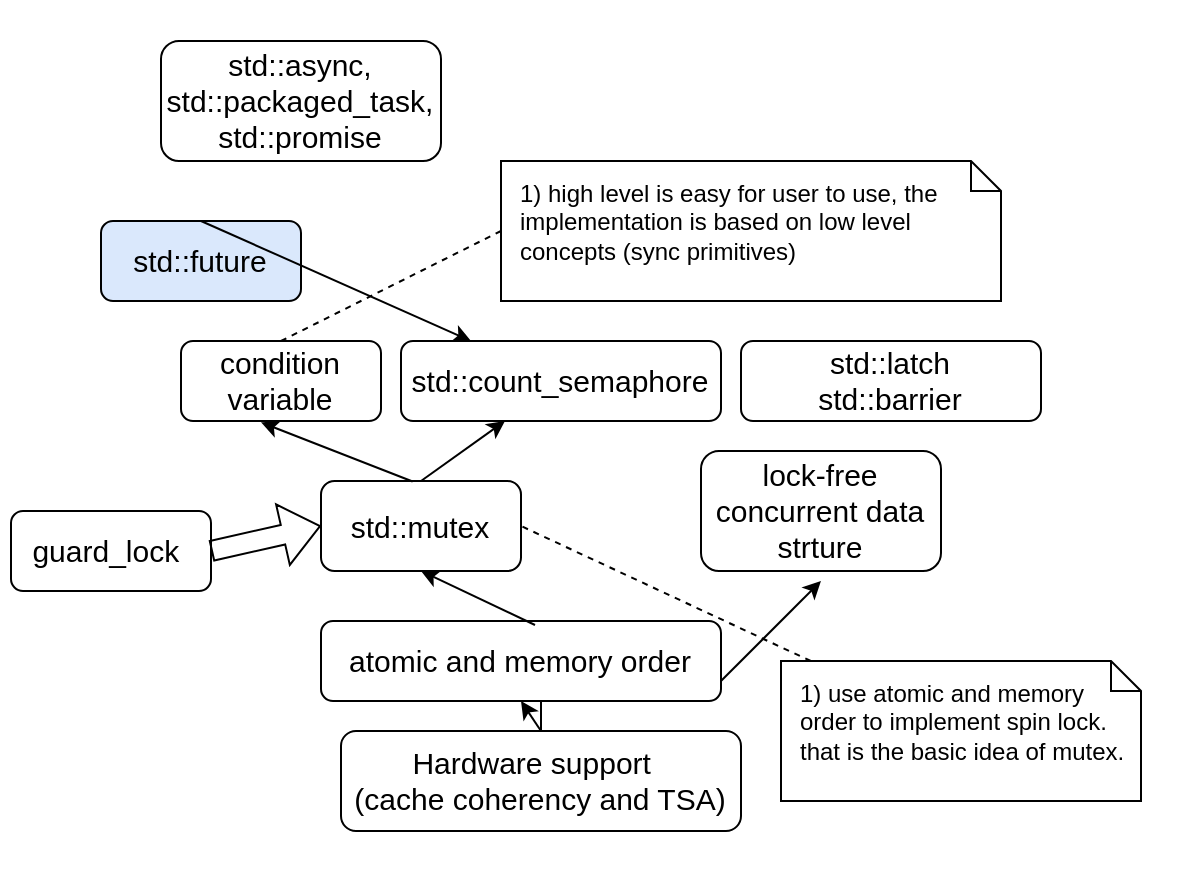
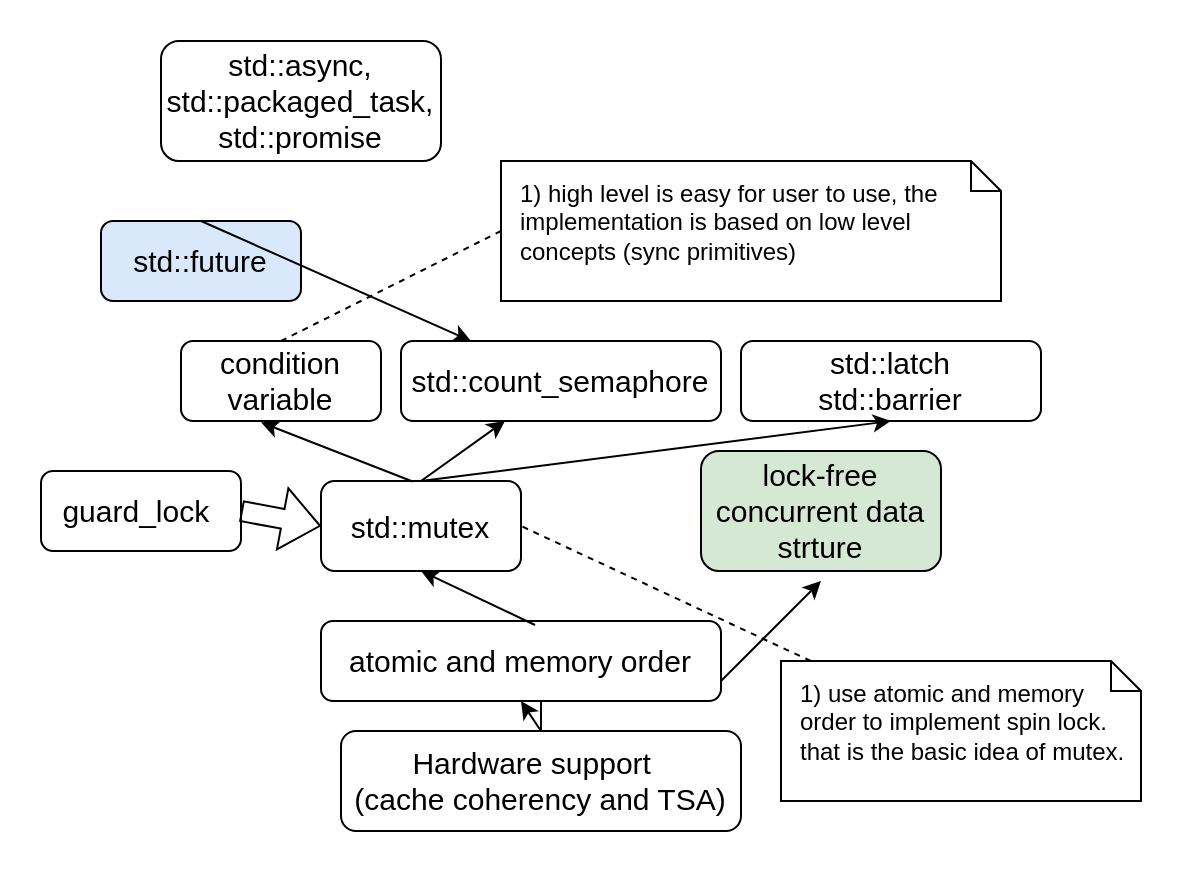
none -> (652, 451)
(821, 511) -> (821, 511)
(111, 551) -> (141, 511)
